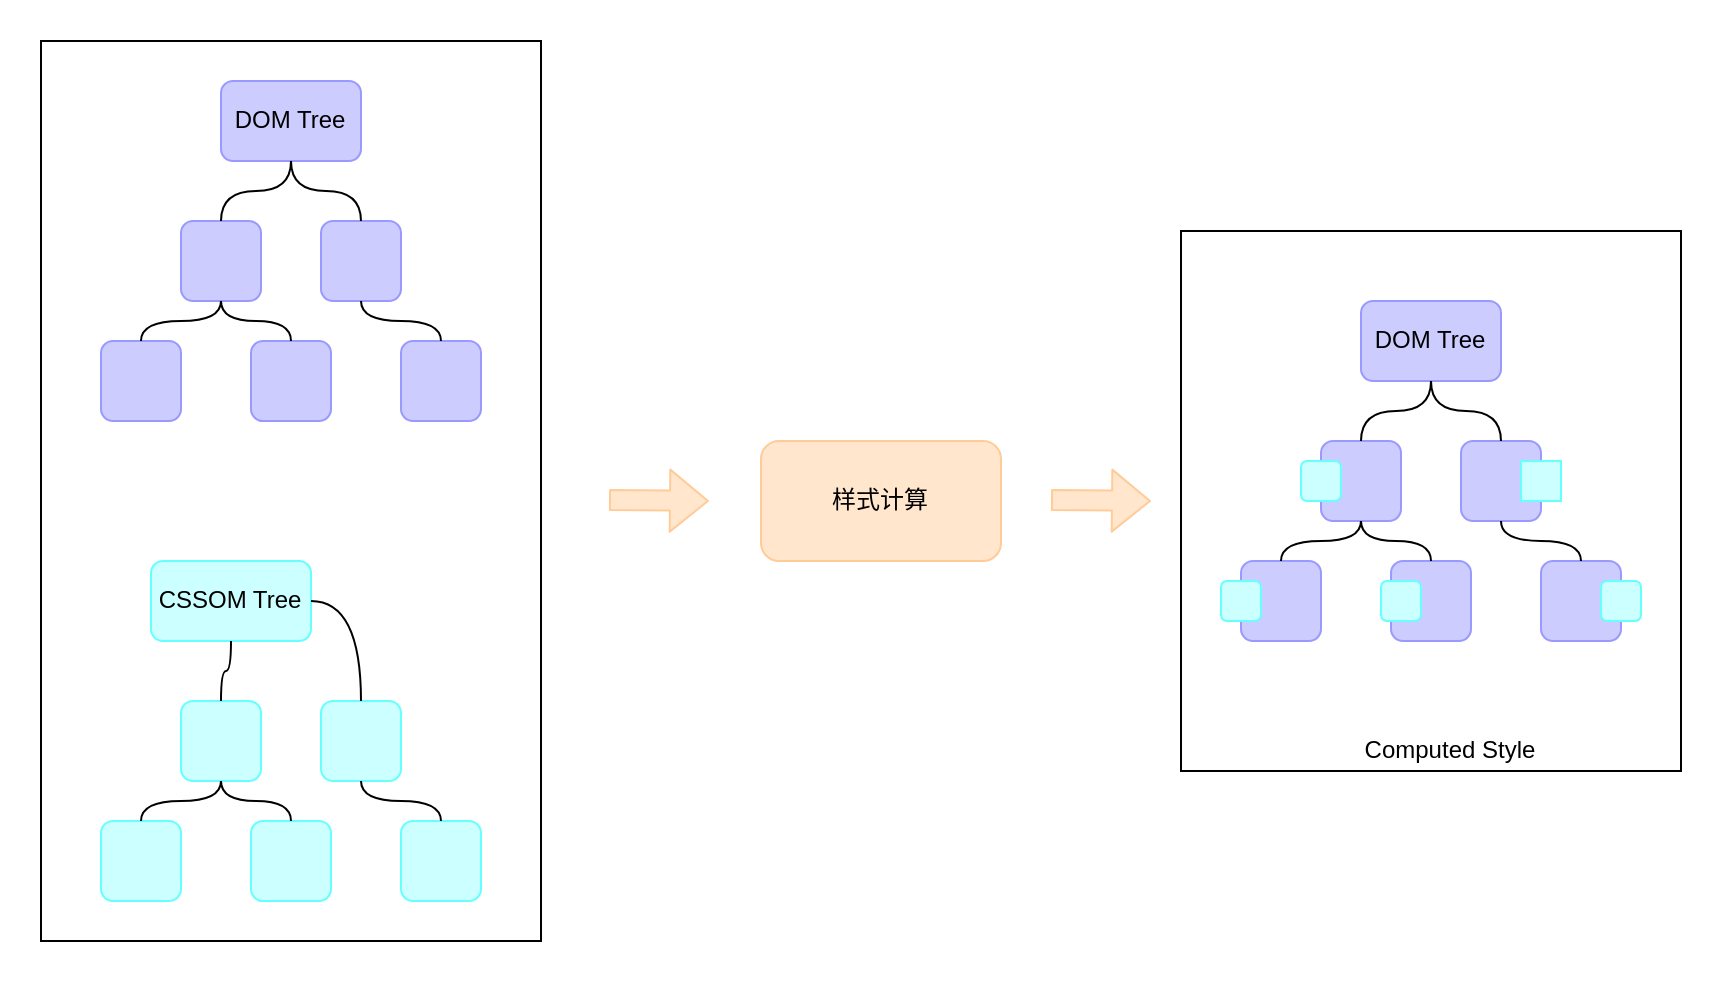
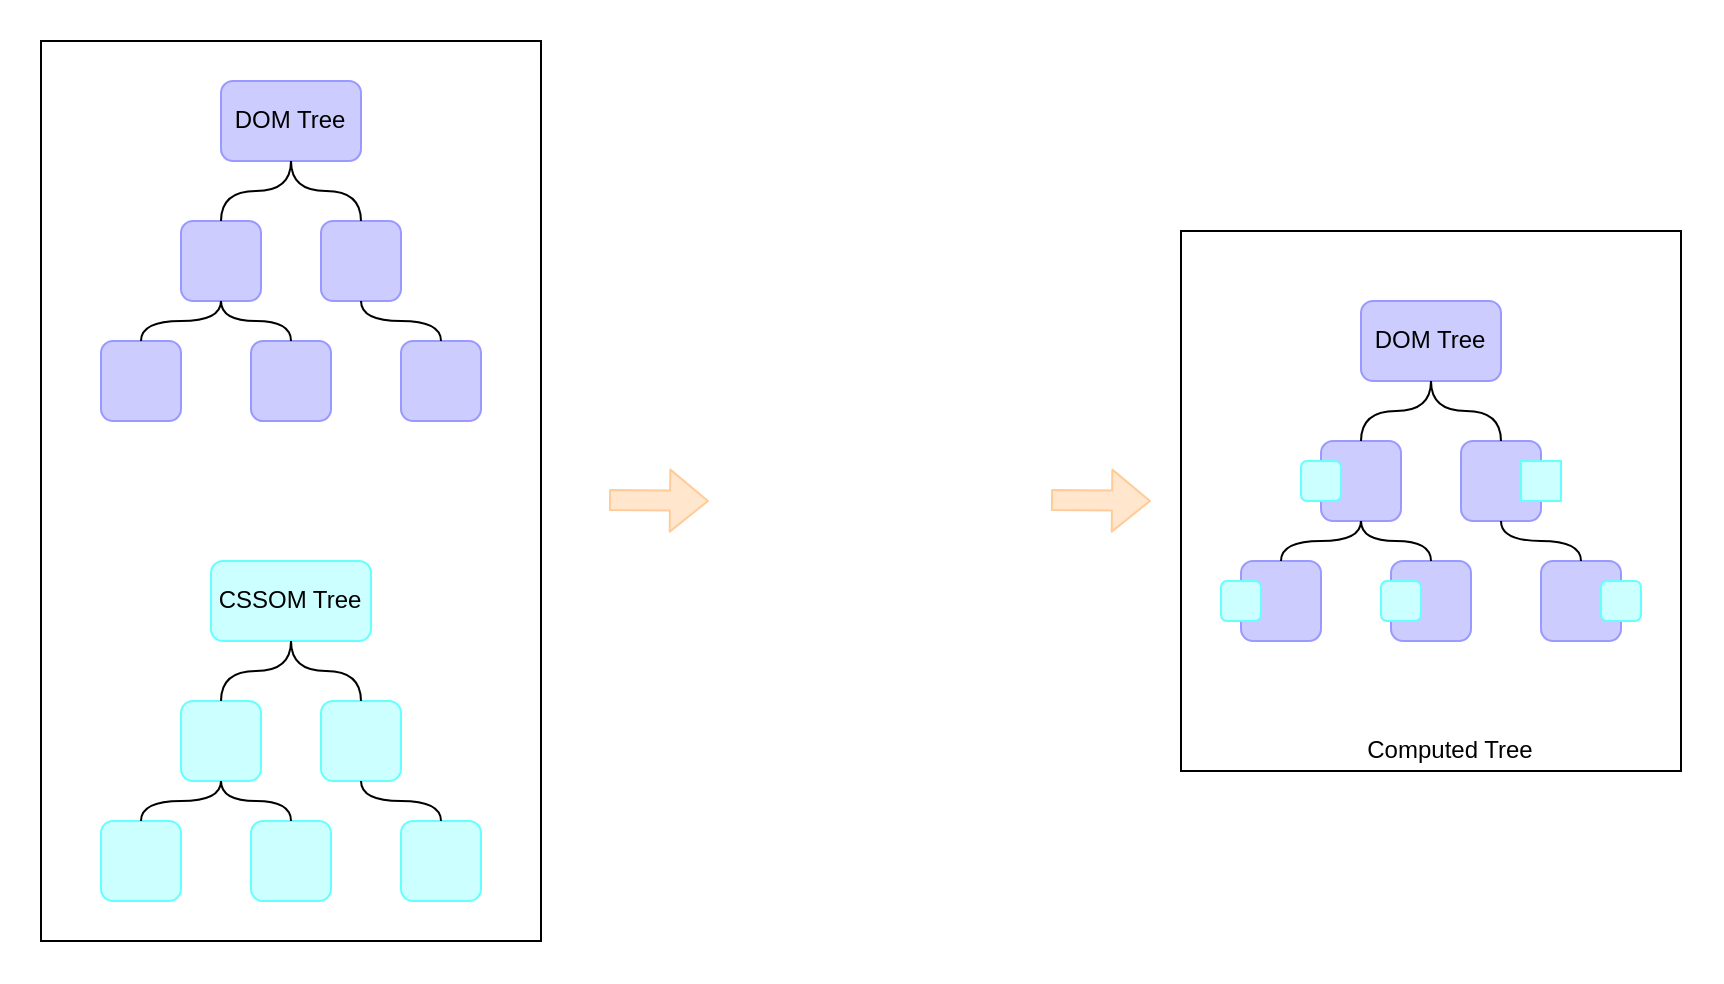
(881, 501) -> none
(231, 601) -> (291, 601)
(1451, 751) -> (1451, 751)
